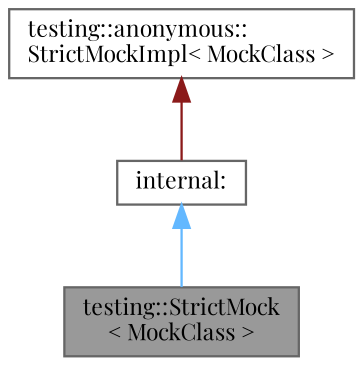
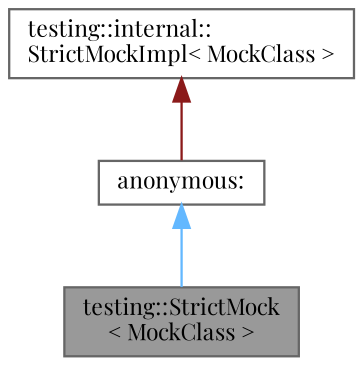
(182, 44) -> (182, 44)
(182, 183) -> (182, 183)
